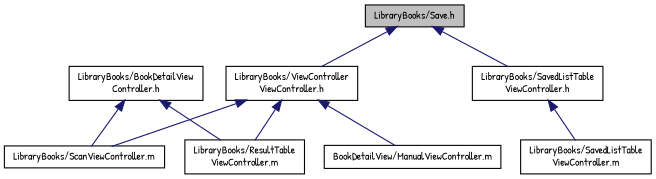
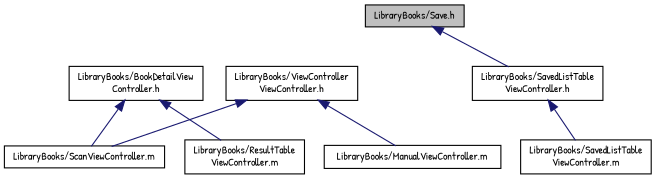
(354, 49) -> none
(265, 125) -> none
(413, 157) -> (413, 157)
